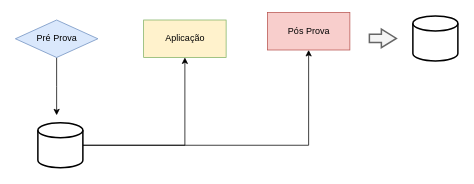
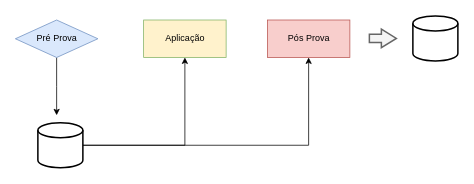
(309, 31) -> (309, 39)
